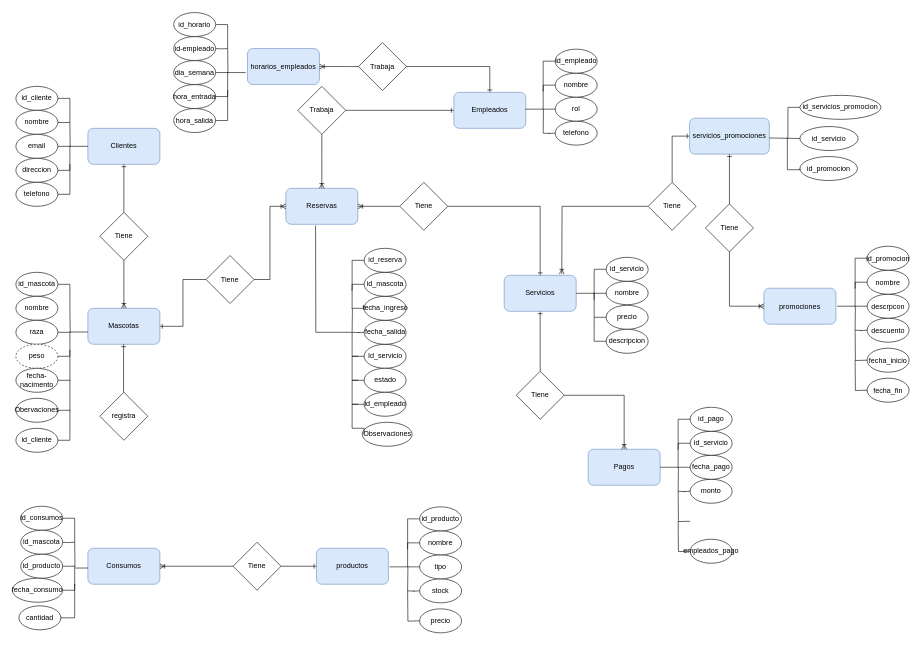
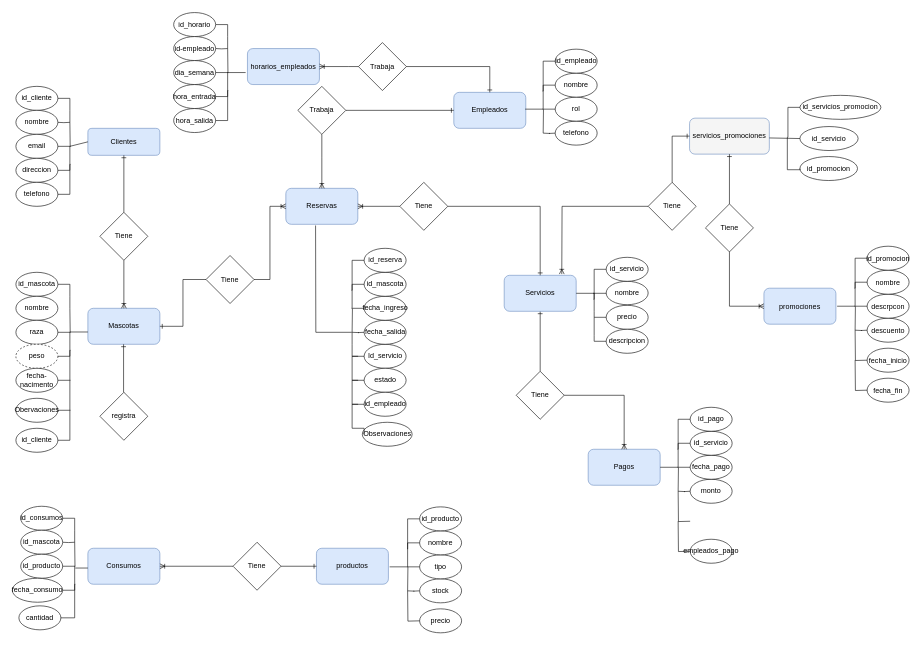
(730, 136) -> (730, 136)
(124, 146) -> (124, 142)
